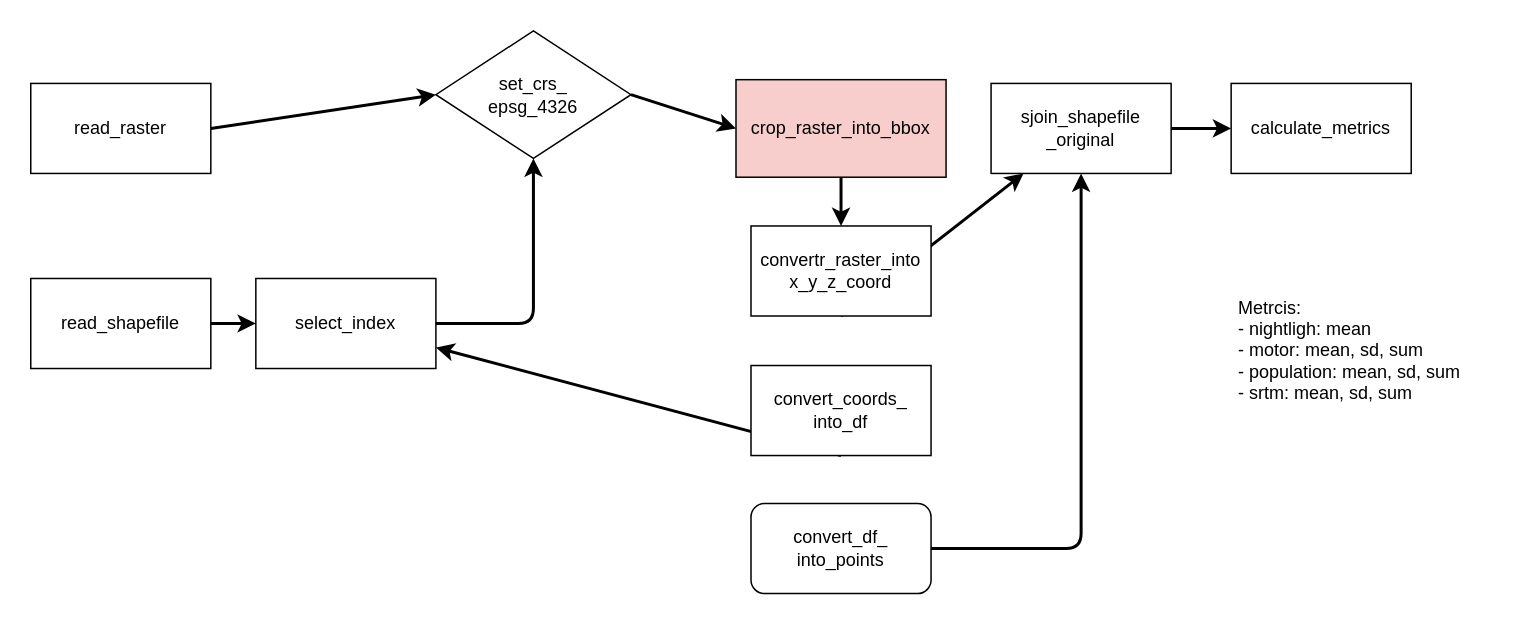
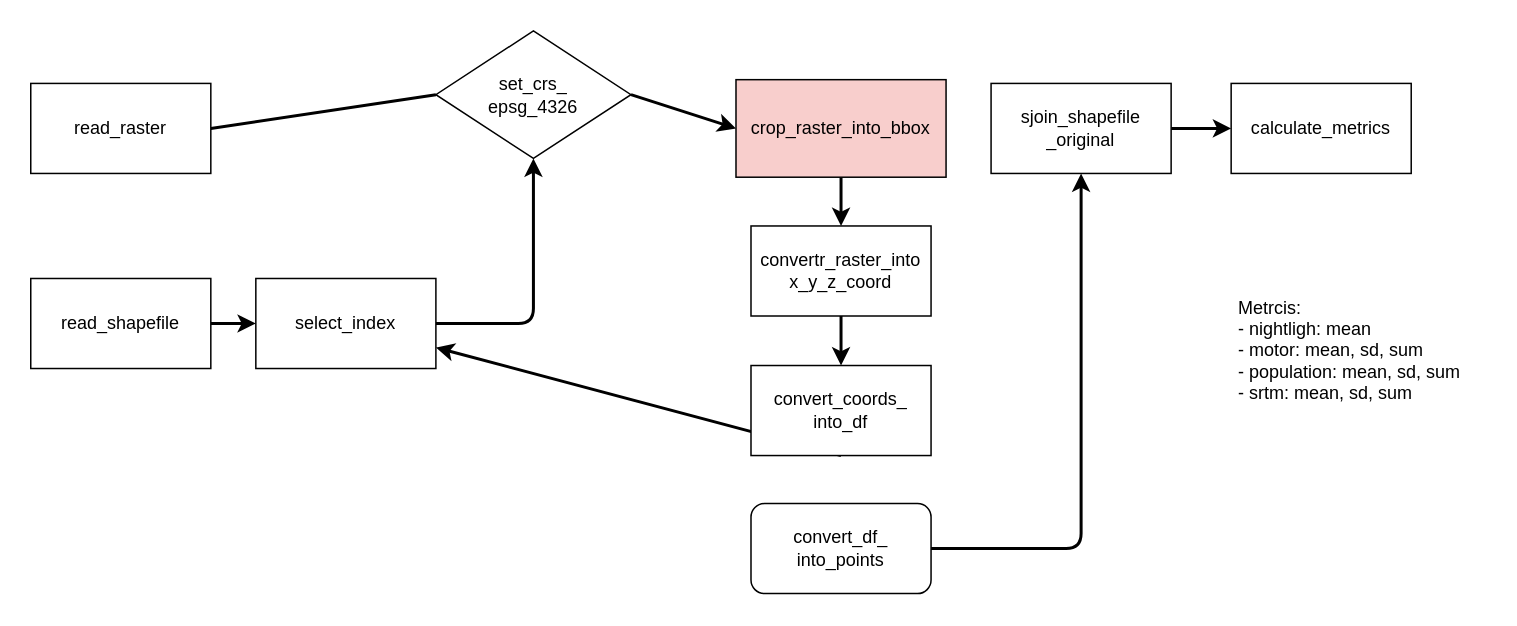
(421, 97) -> (427, 96)
(972, 214) -> (841, 334)
